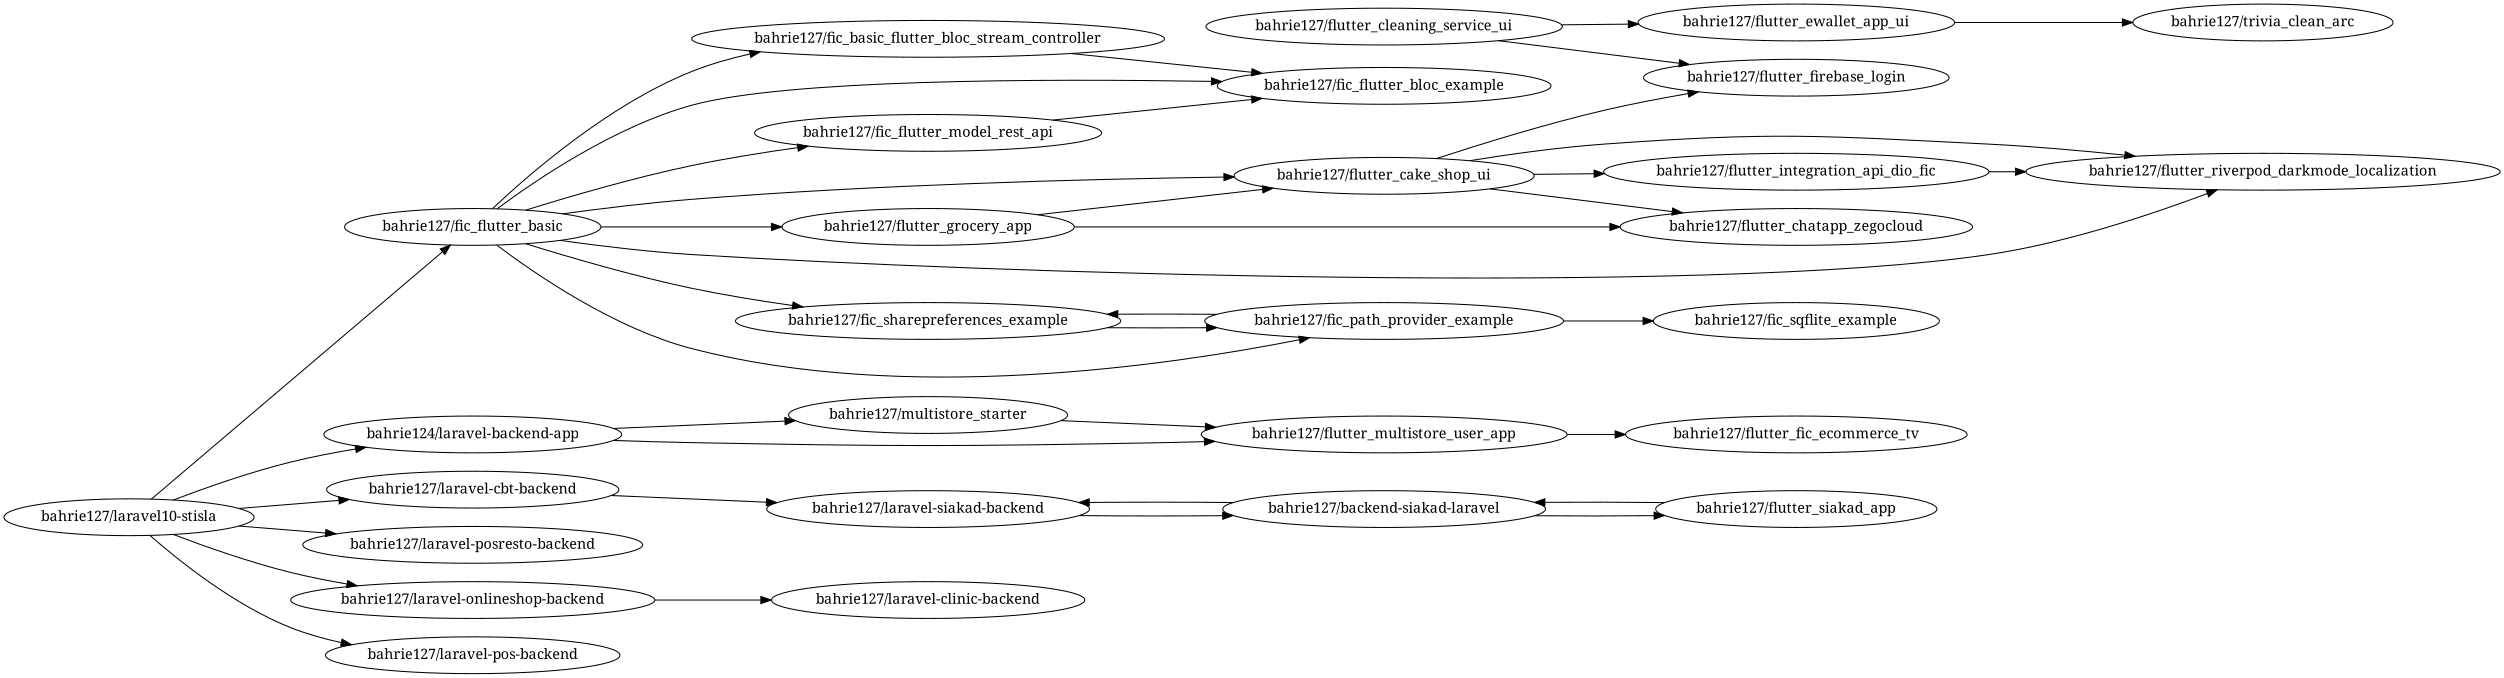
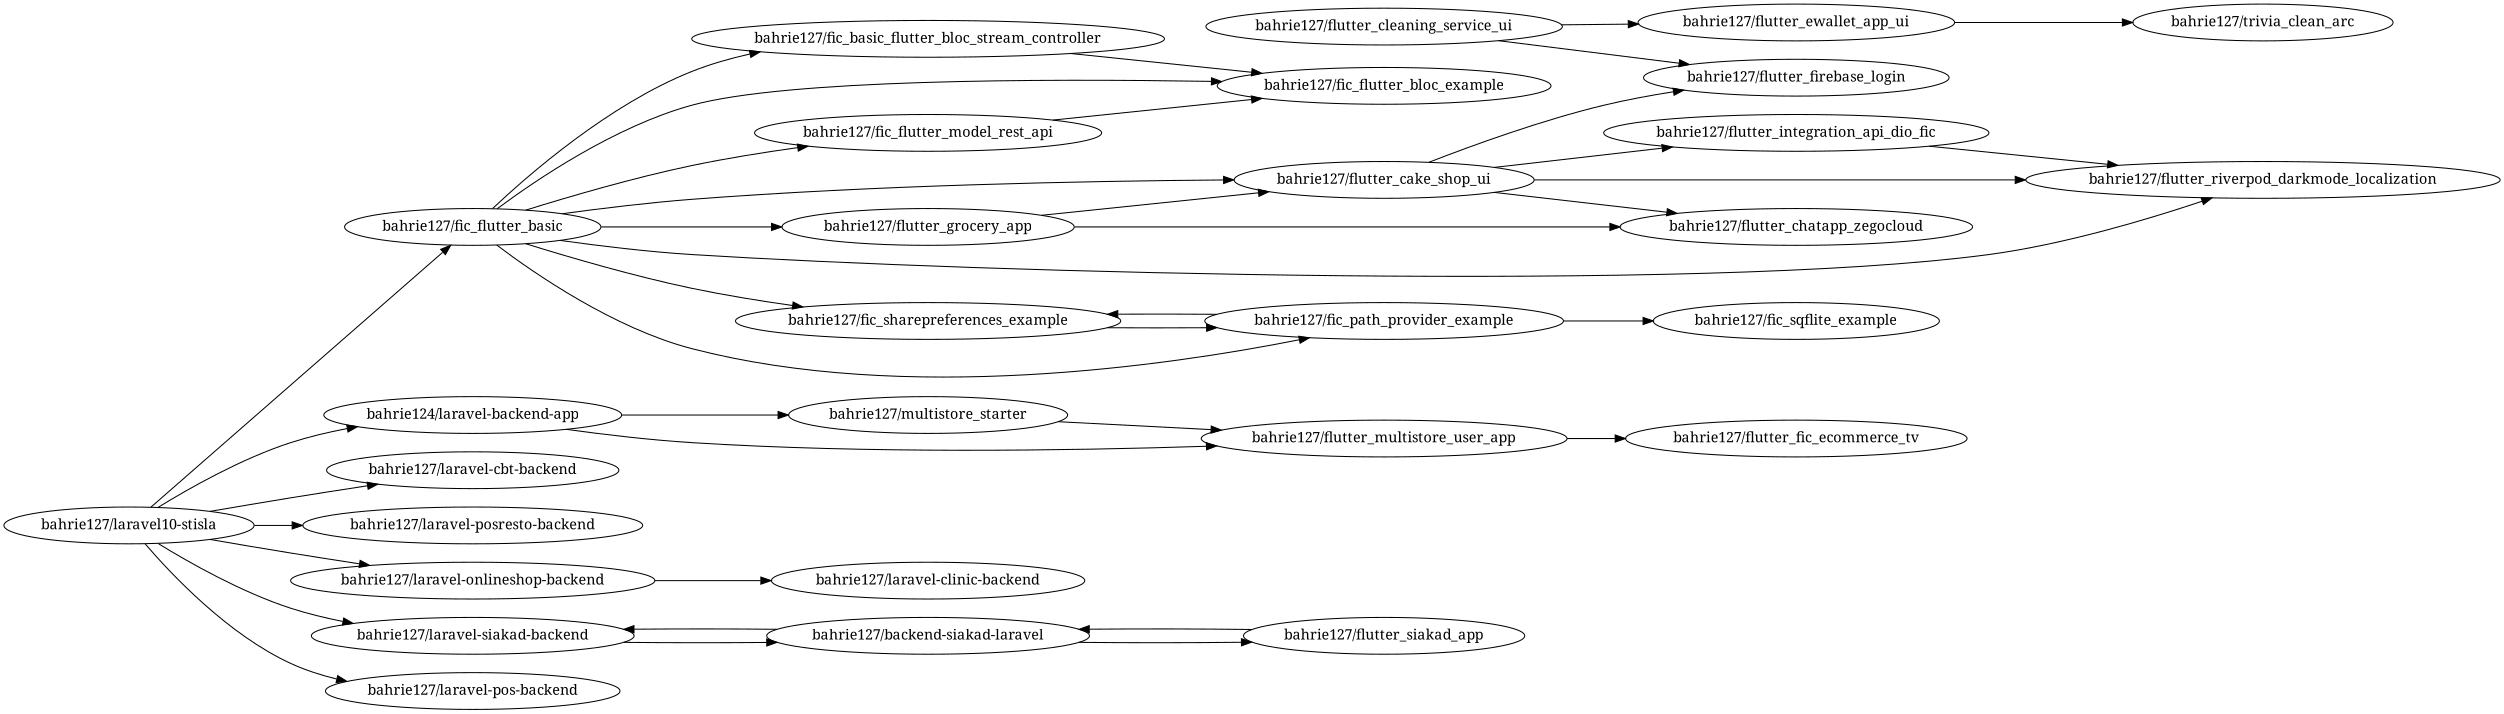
(689, 499) -> (247, 591)
